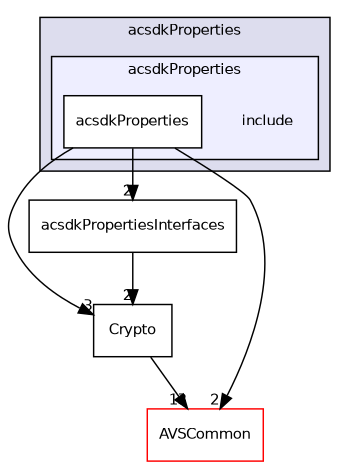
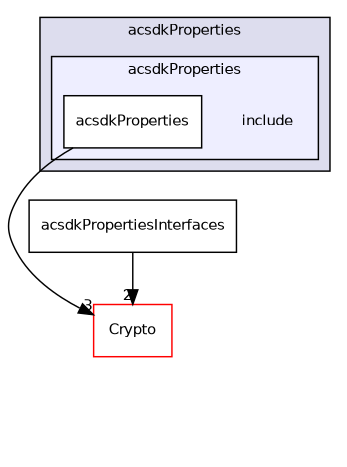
(133, 167) -> none
(133, 331) -> (133, 331)
(205, 435) -> none
